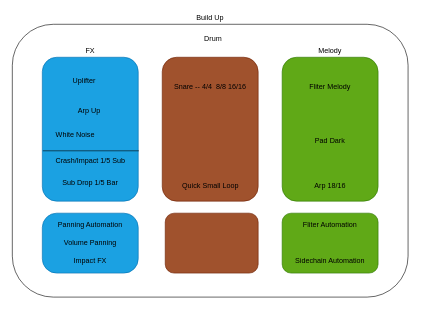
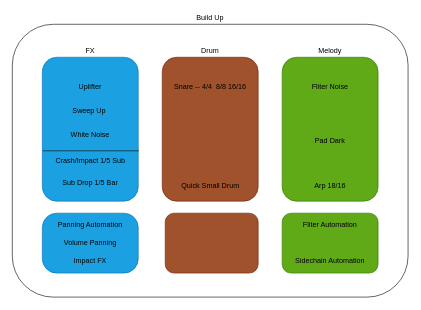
(213, 39) -> (210, 51)
(84, 81) -> (90, 87)
(330, 87) -> (330, 87)
(90, 111) -> (90, 111)
(75, 135) -> (90, 135)
(211, 186) -> (211, 186)
